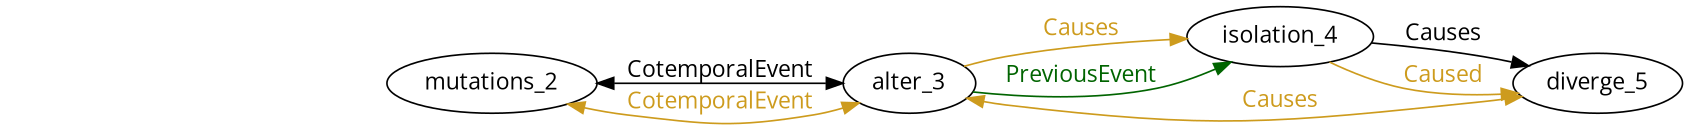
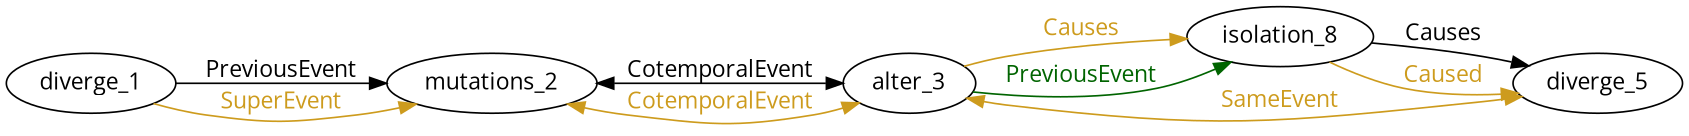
(1280, 37) -> (1280, 37)
none -> (91, 83)
(1280, 101) -> (1280, 101)
